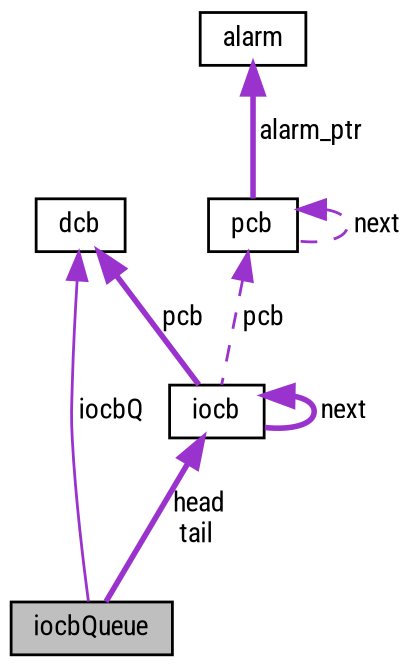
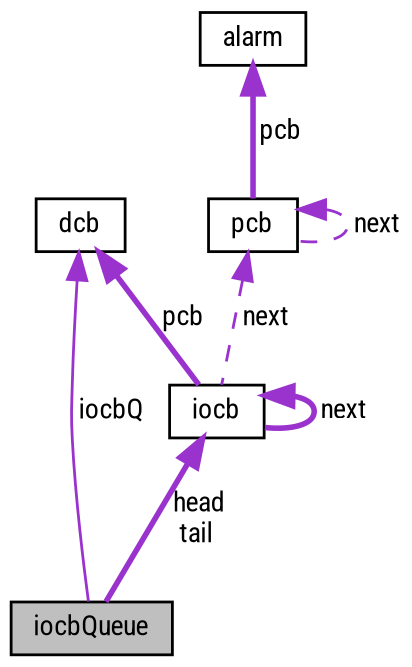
(309, 132) -> (278, 132)
(261, 318) -> (263, 318)
